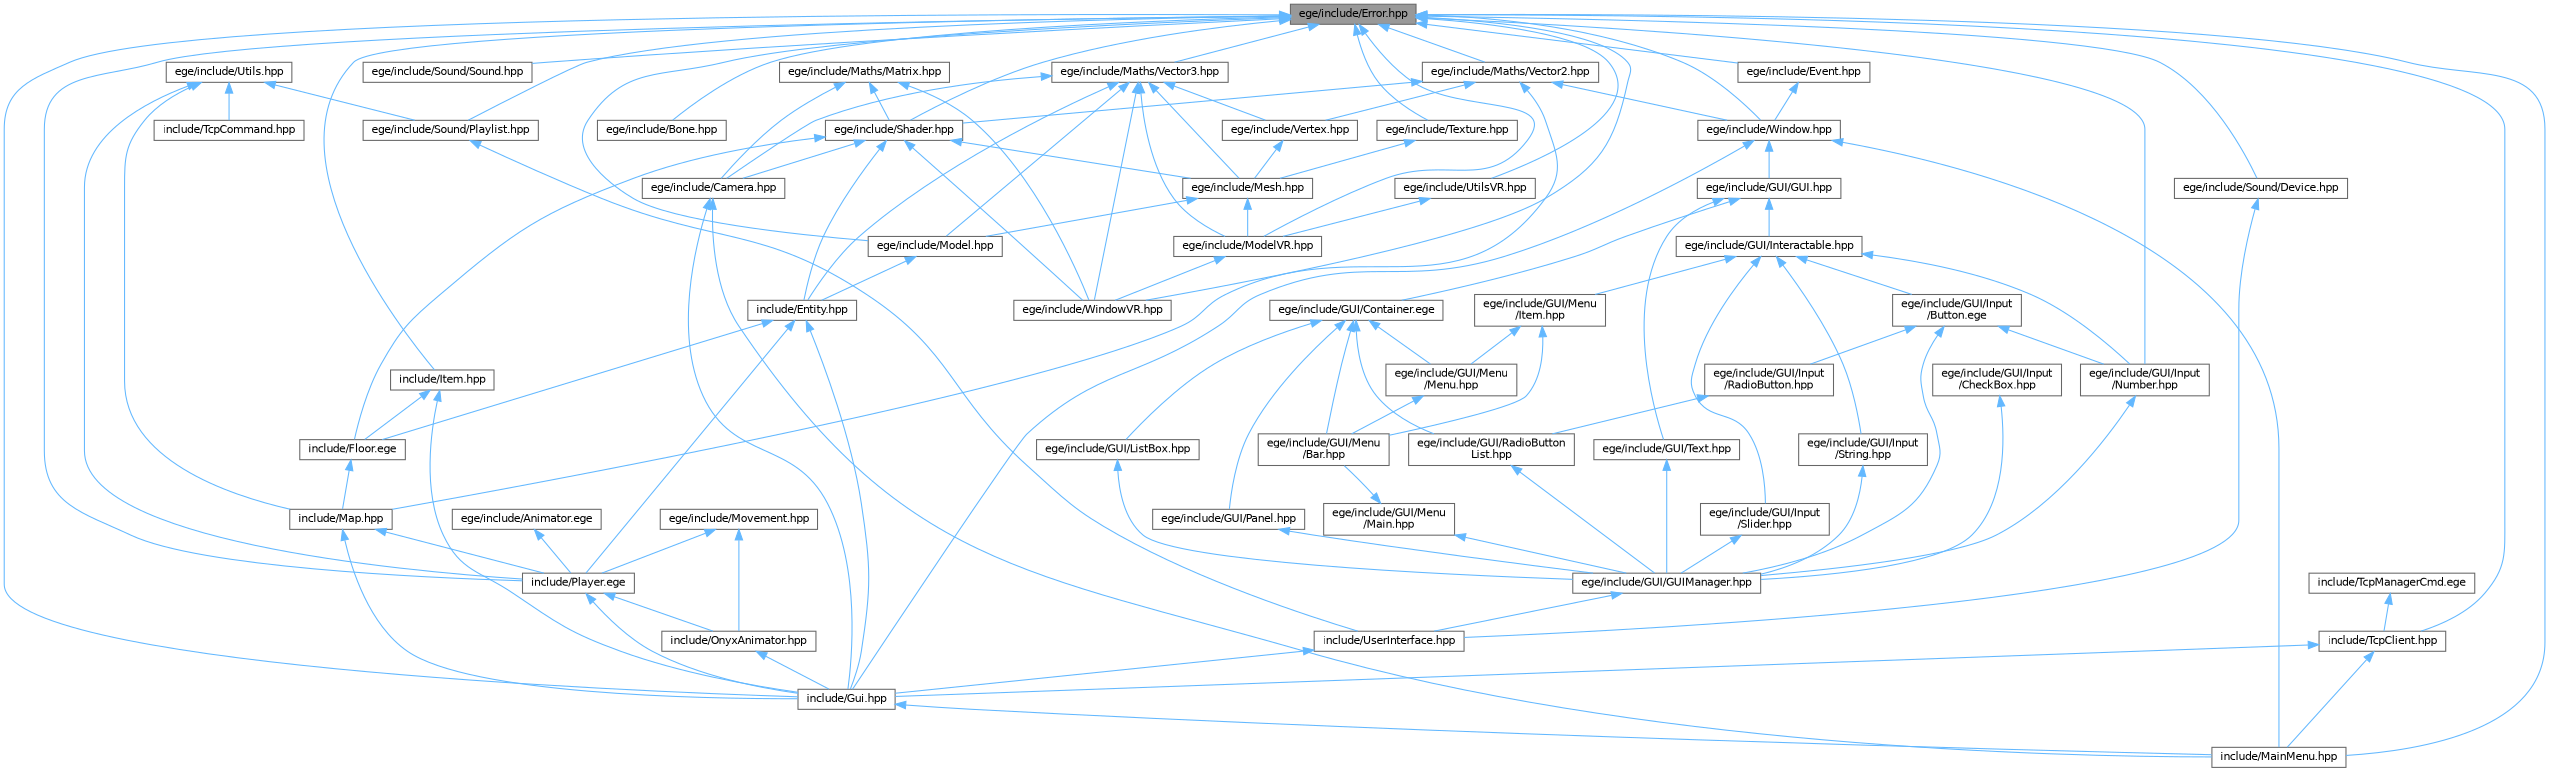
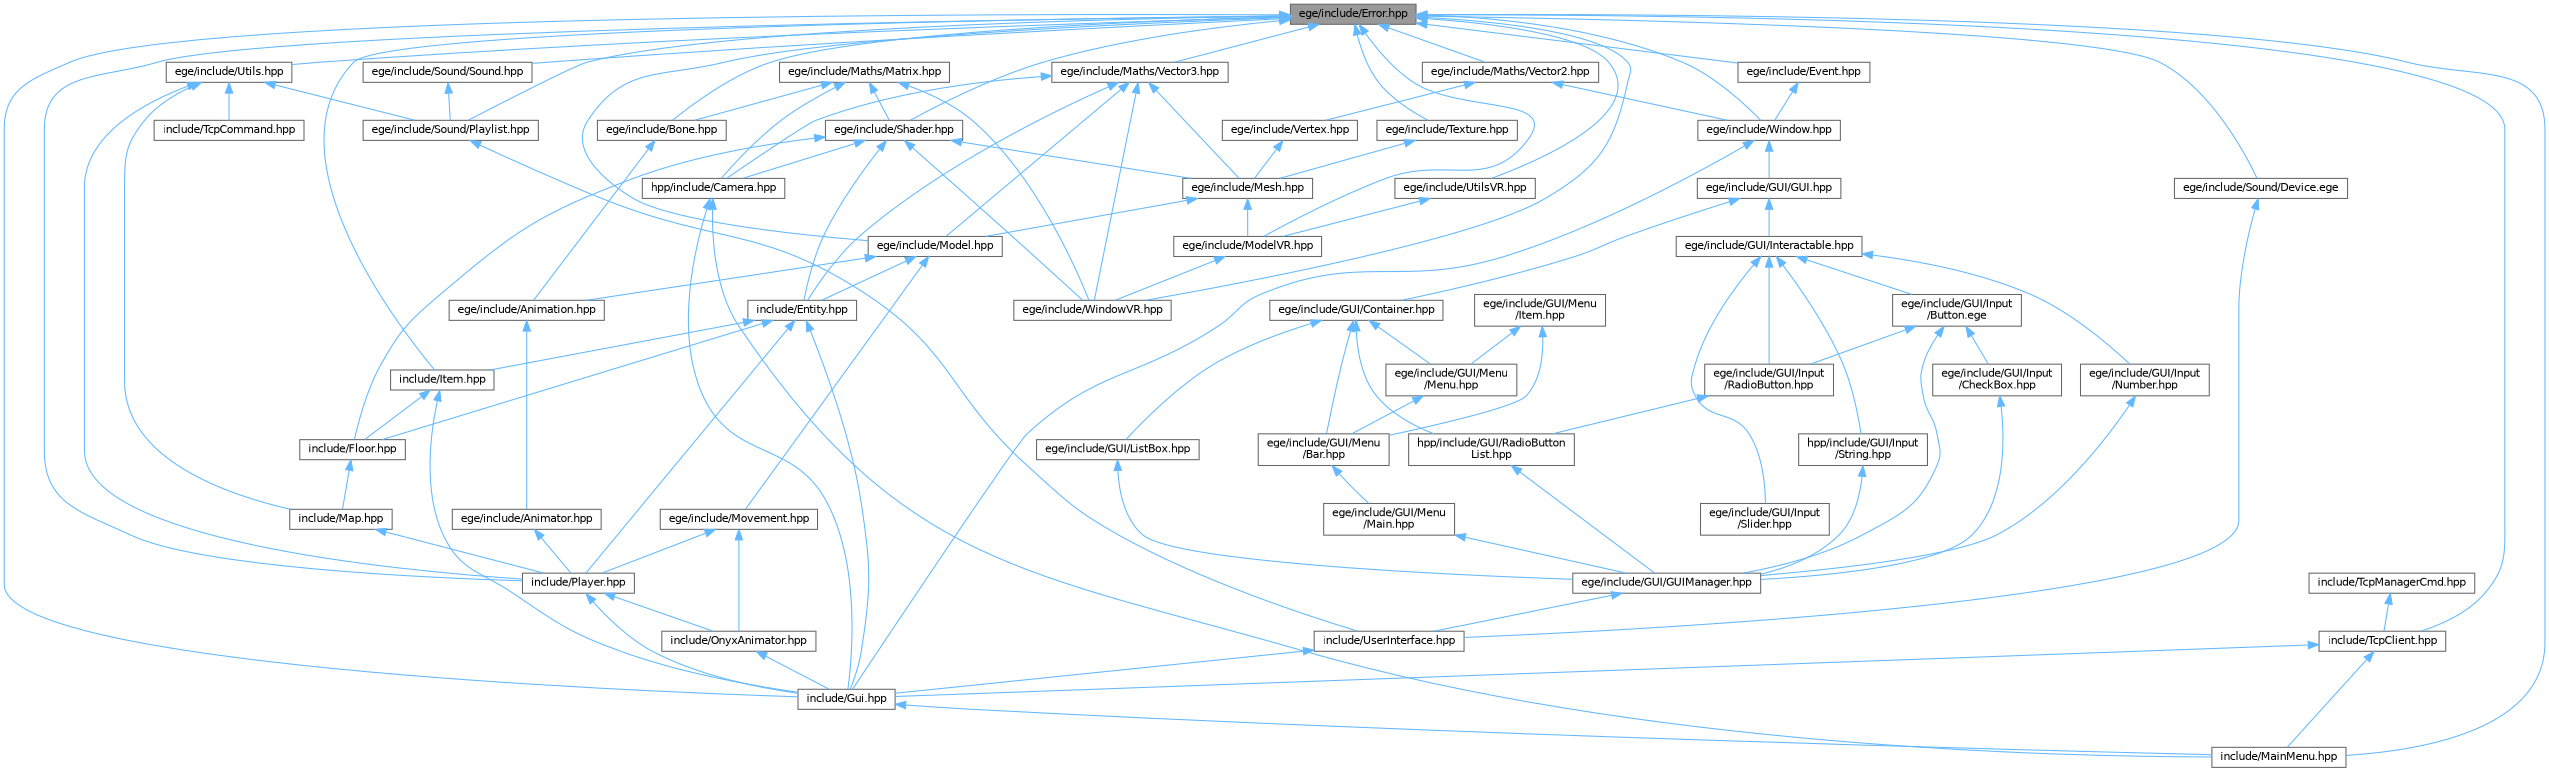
(1911, 57) -> (662, 42)
none -> (758, 103)
(1187, 103) -> none
(1227, 106) -> none
none -> (449, 107)
(1164, 182) -> none
(714, 188) -> (714, 188)
(2261, 188) -> (2261, 188)
(1660, 277) -> (1769, 316)
none -> (527, 310)
(1356, 310) -> (1356, 310)
(2232, 321) -> none
none -> (617, 346)
(2056, 347) -> (1980, 350)
(1042, 372) -> none
none -> (838, 381)
(353, 450) -> (353, 450)
(1492, 450) -> (1492, 450)
(1667, 450) -> none
(1863, 450) -> (1863, 450)
(1359, 480) -> (1354, 489)
(527, 519) -> (527, 519)
(1229, 519) -> none
(1707, 557) -> none
(578, 583) -> (578, 583)
(2392, 583) -> (2392, 583)
(458, 671) -> none
